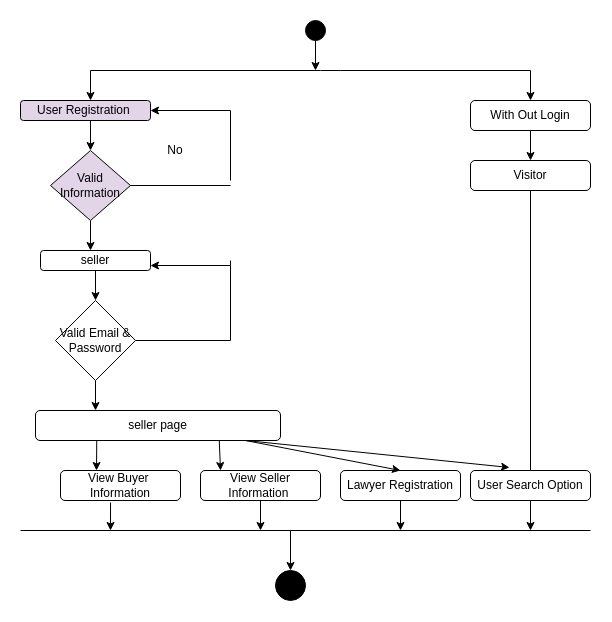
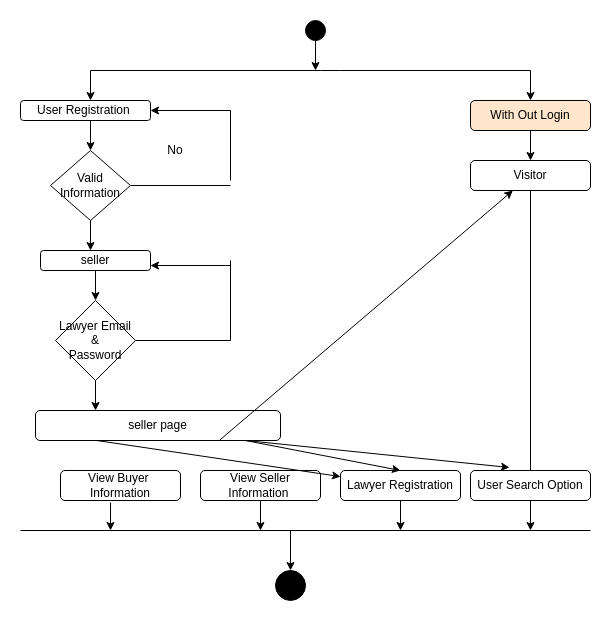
(86, 111) -> (86, 111)
(531, 116) -> (531, 116)
(91, 186) -> (91, 186)
(96, 341) -> (96, 341)
(97, 452) -> (215, 458)
(220, 452) -> (363, 318)
